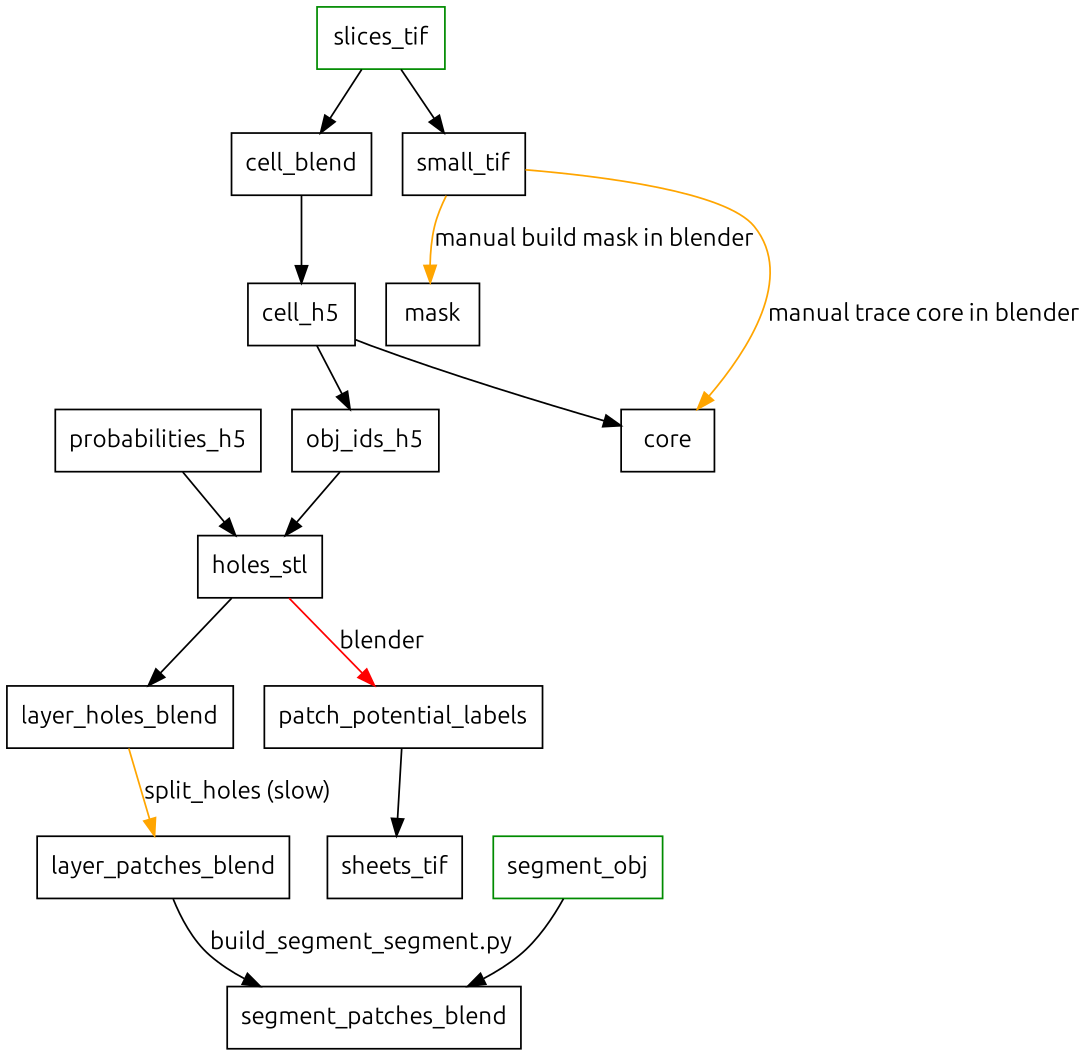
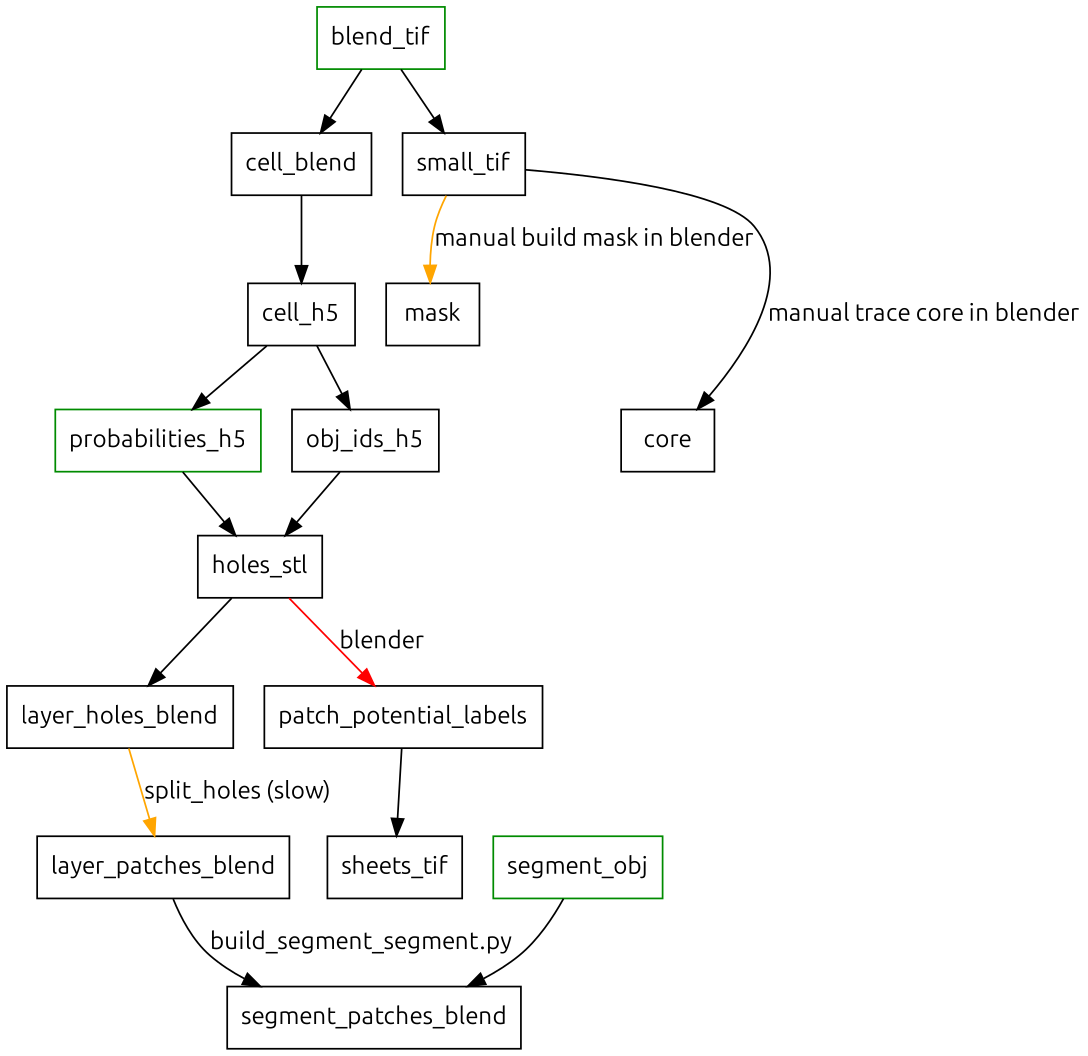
(381, 38) -> (381, 38)
(734, 212) -> (734, 212)
(479, 383) -> (236, 372)
(158, 441) -> (158, 441)
